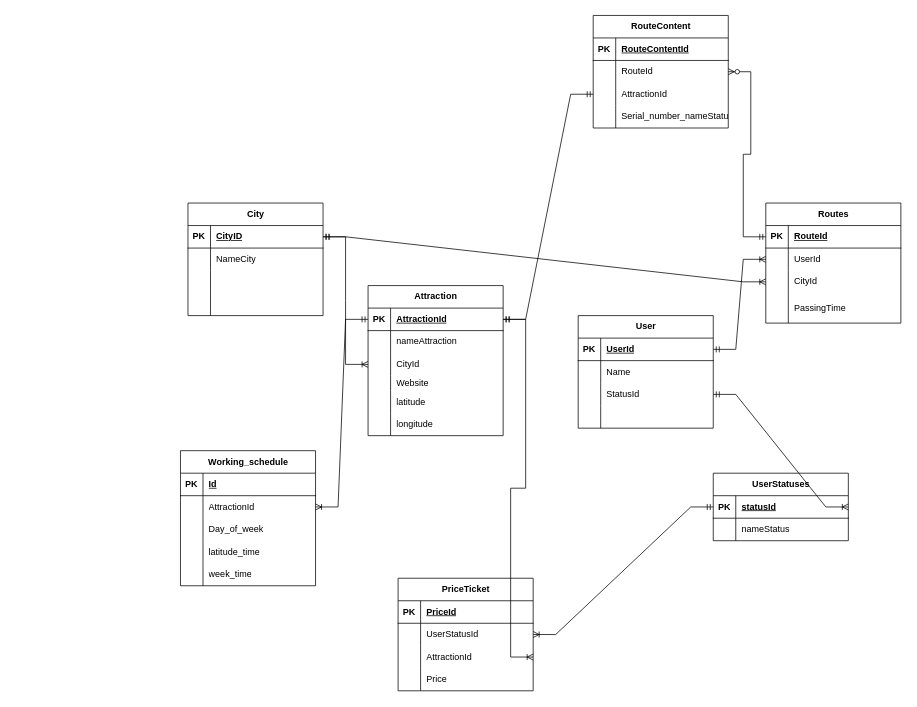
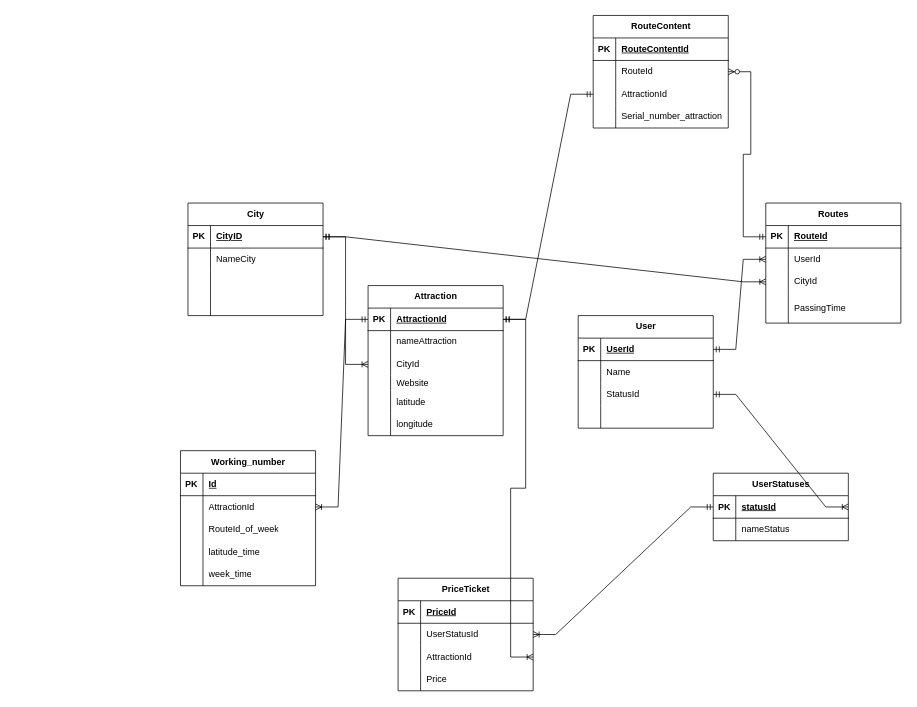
(675, 117) -> (675, 117)
(248, 462) -> (248, 462)
(237, 529) -> (247, 529)
